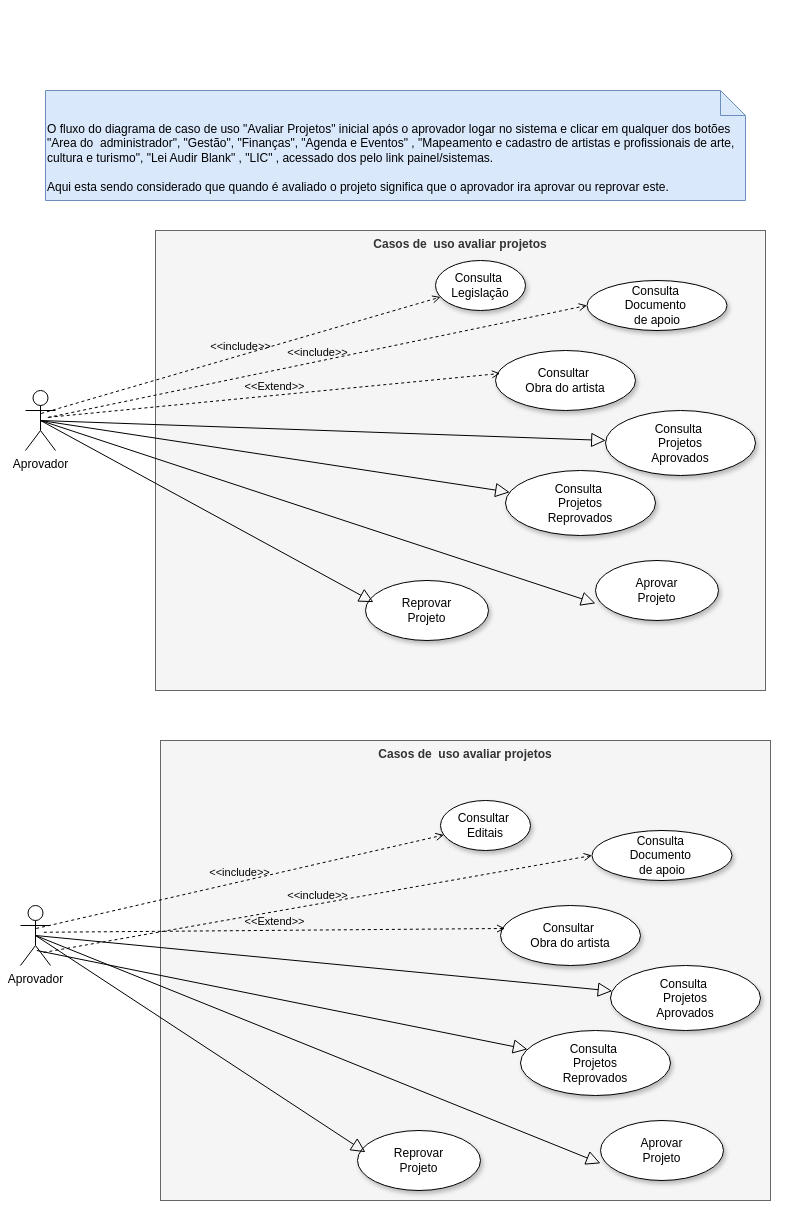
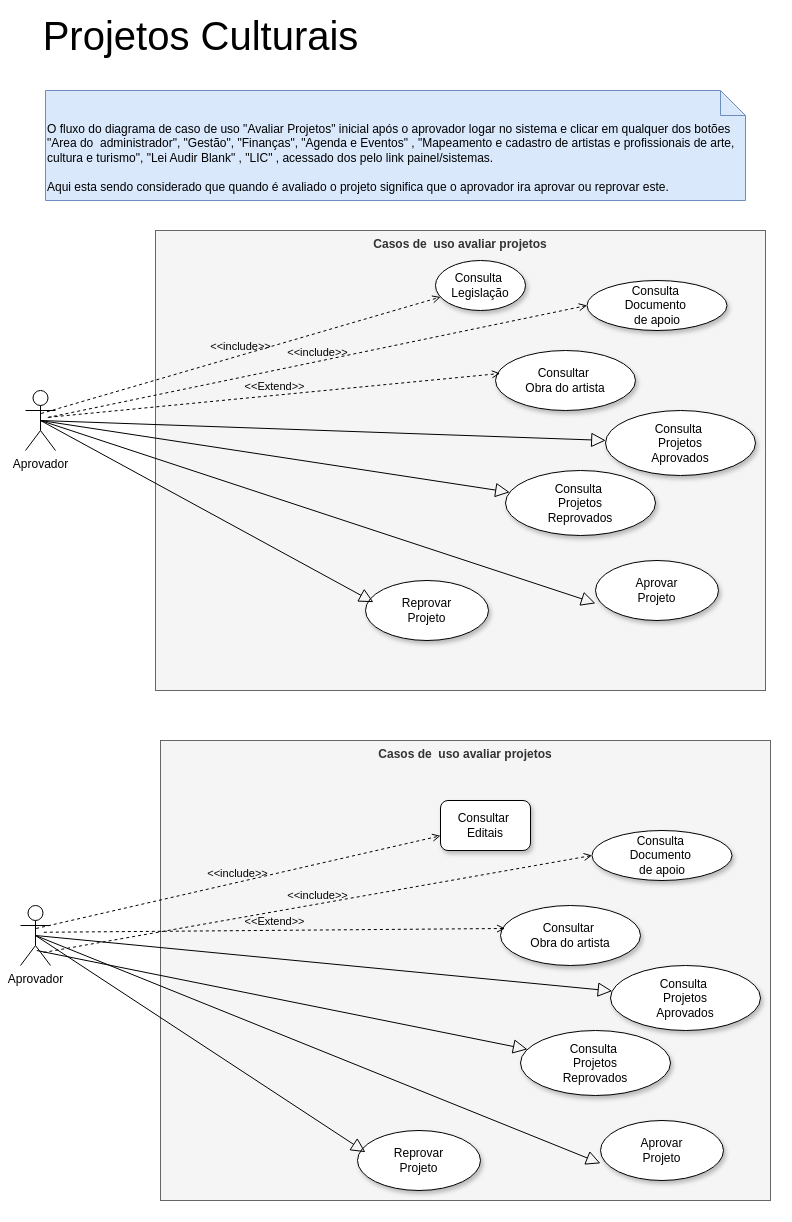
none -> (201, 36)
(486, 826) -> (486, 826)
